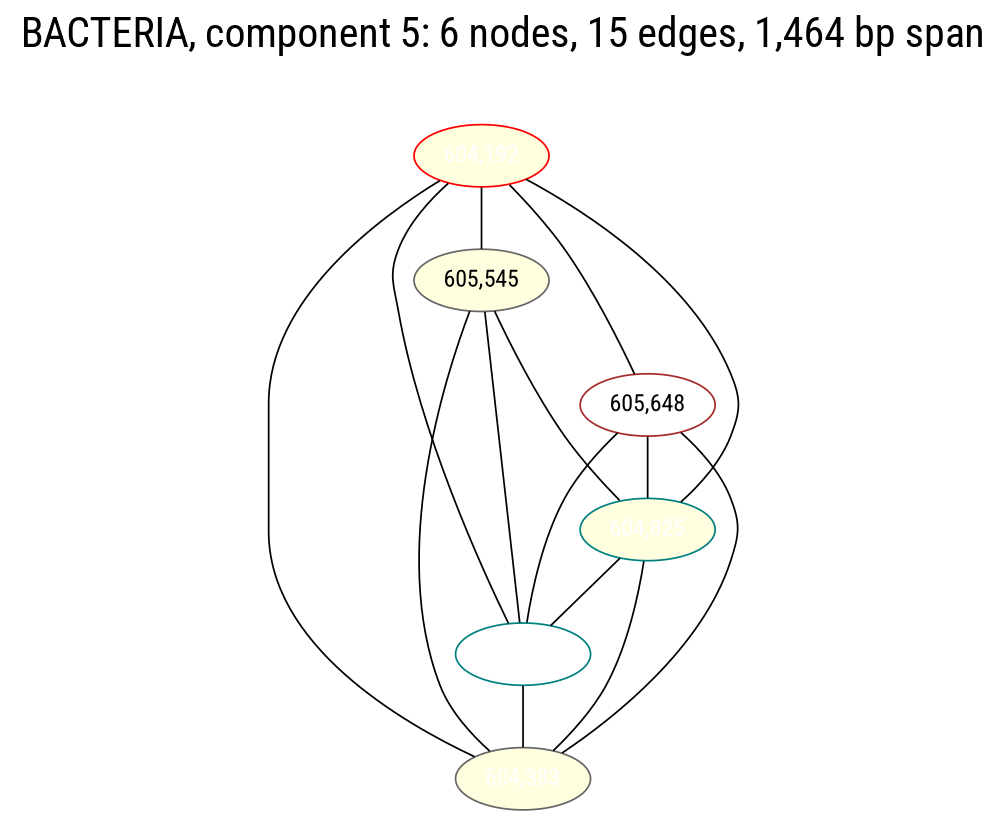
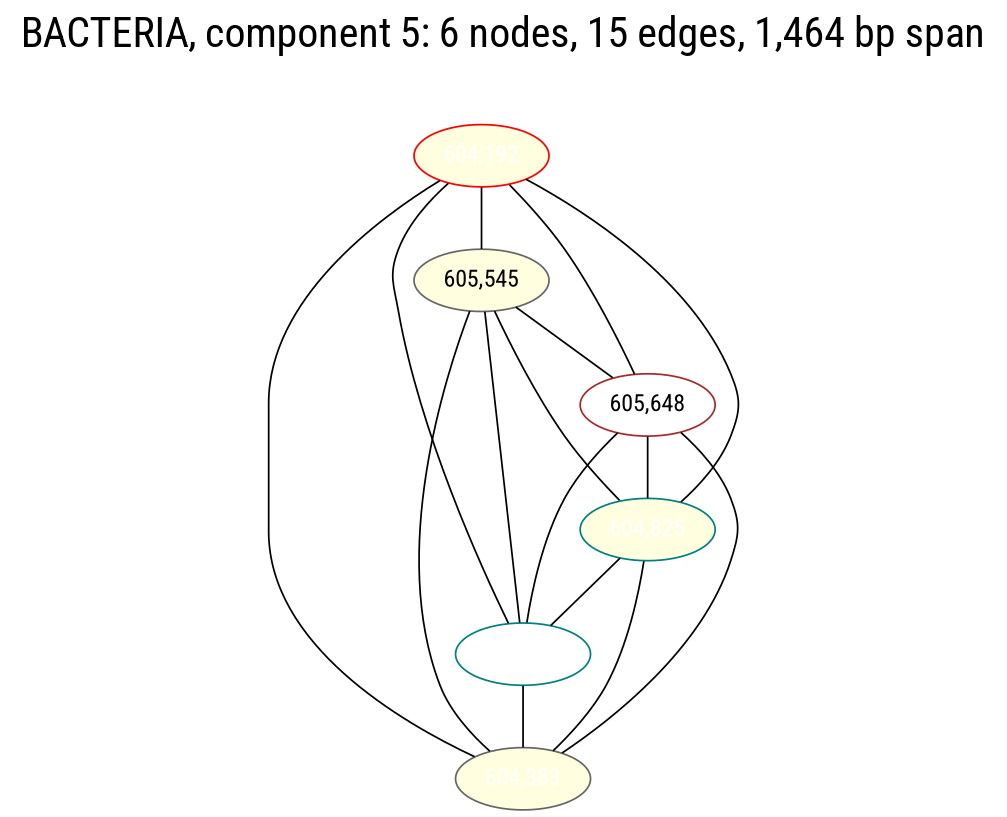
none -> (564, 342)
